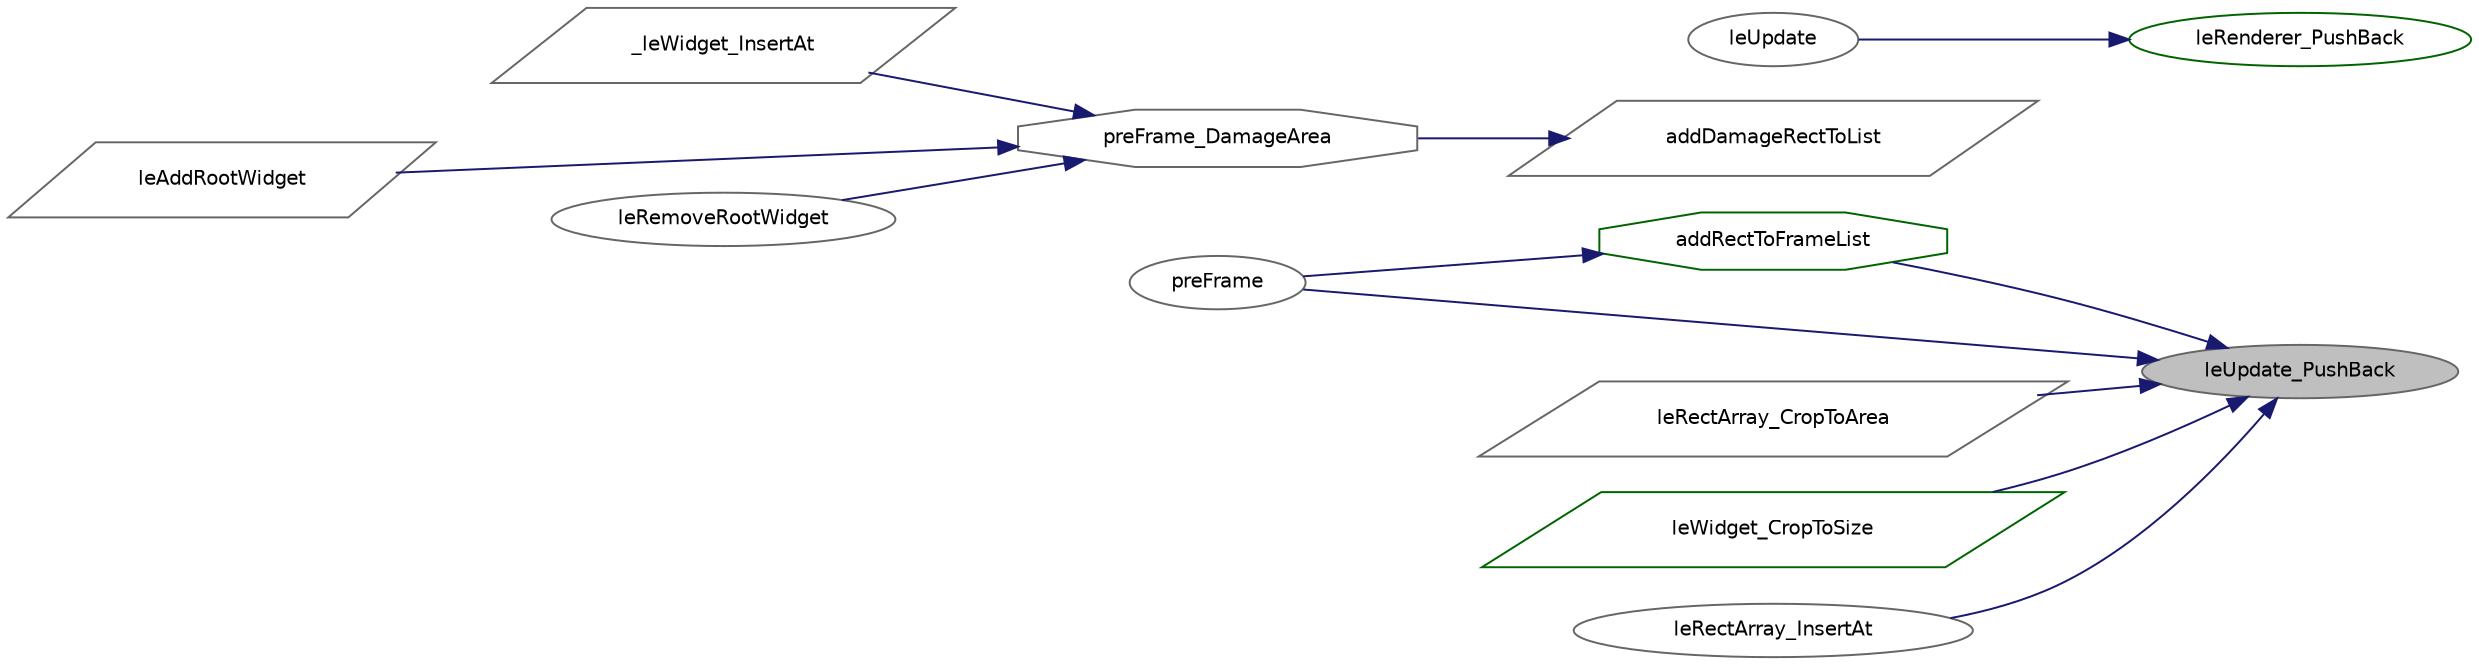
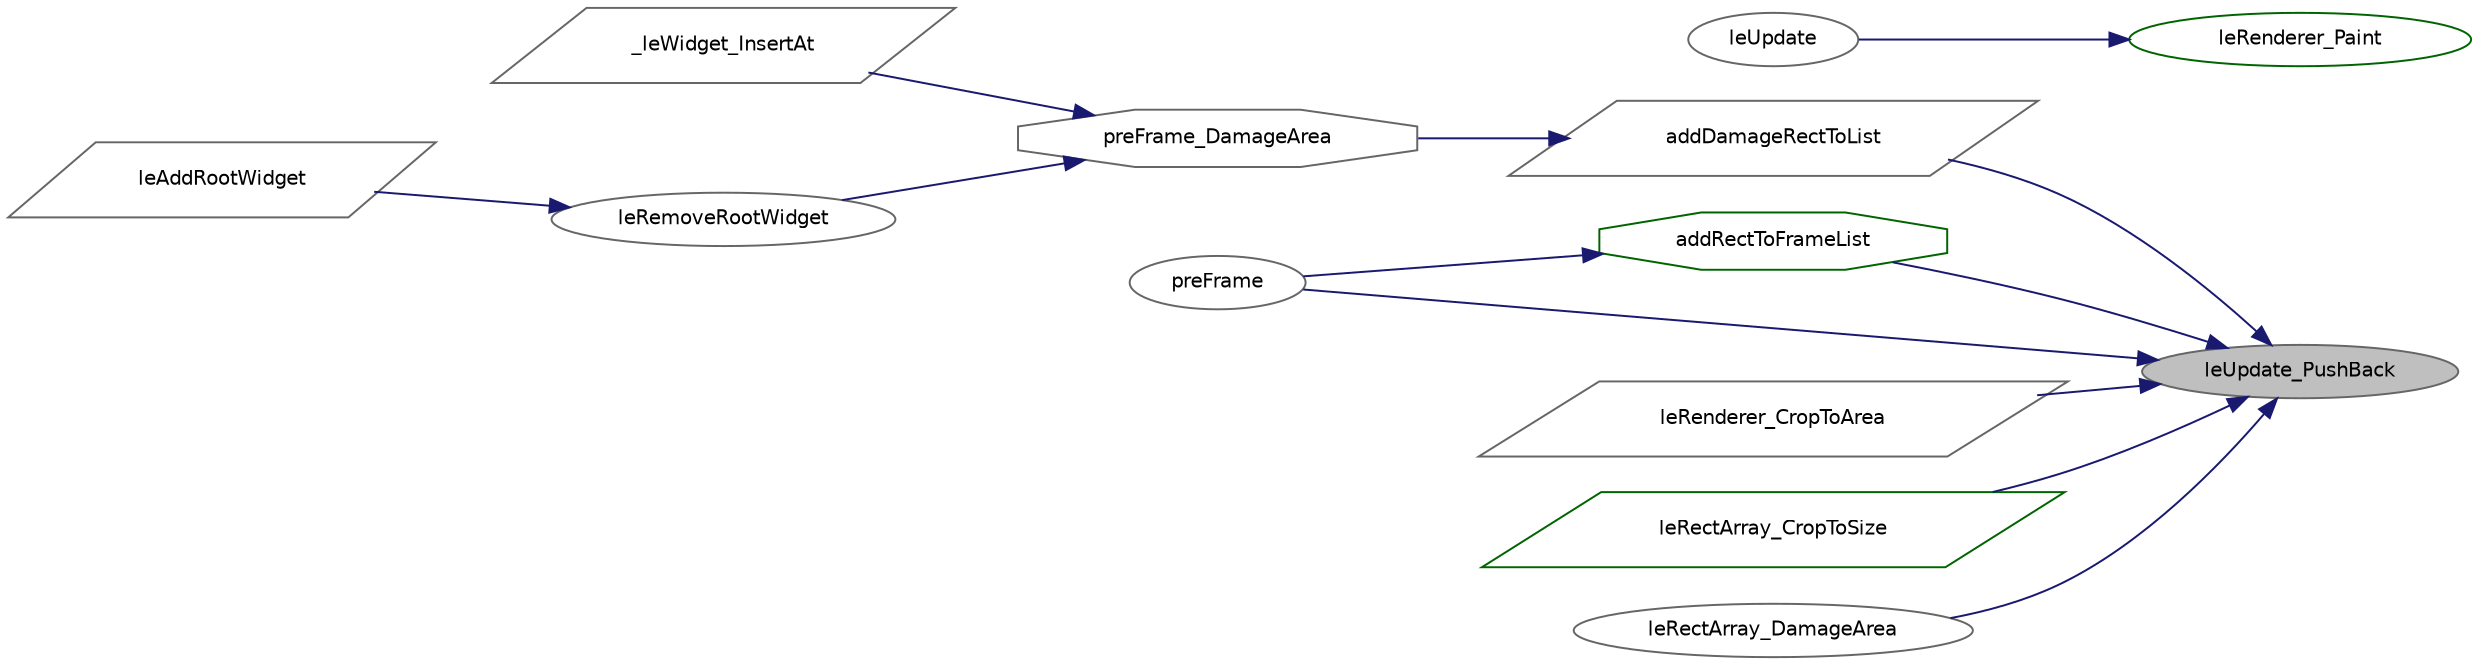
(2300, 40) -> (2300, 40)
(697, 160) -> (462, 199)
none -> (2114, 223)
(1773, 419) -> (1773, 419)
(1773, 530) -> (1773, 530)
(1773, 630) -> (1773, 630)
